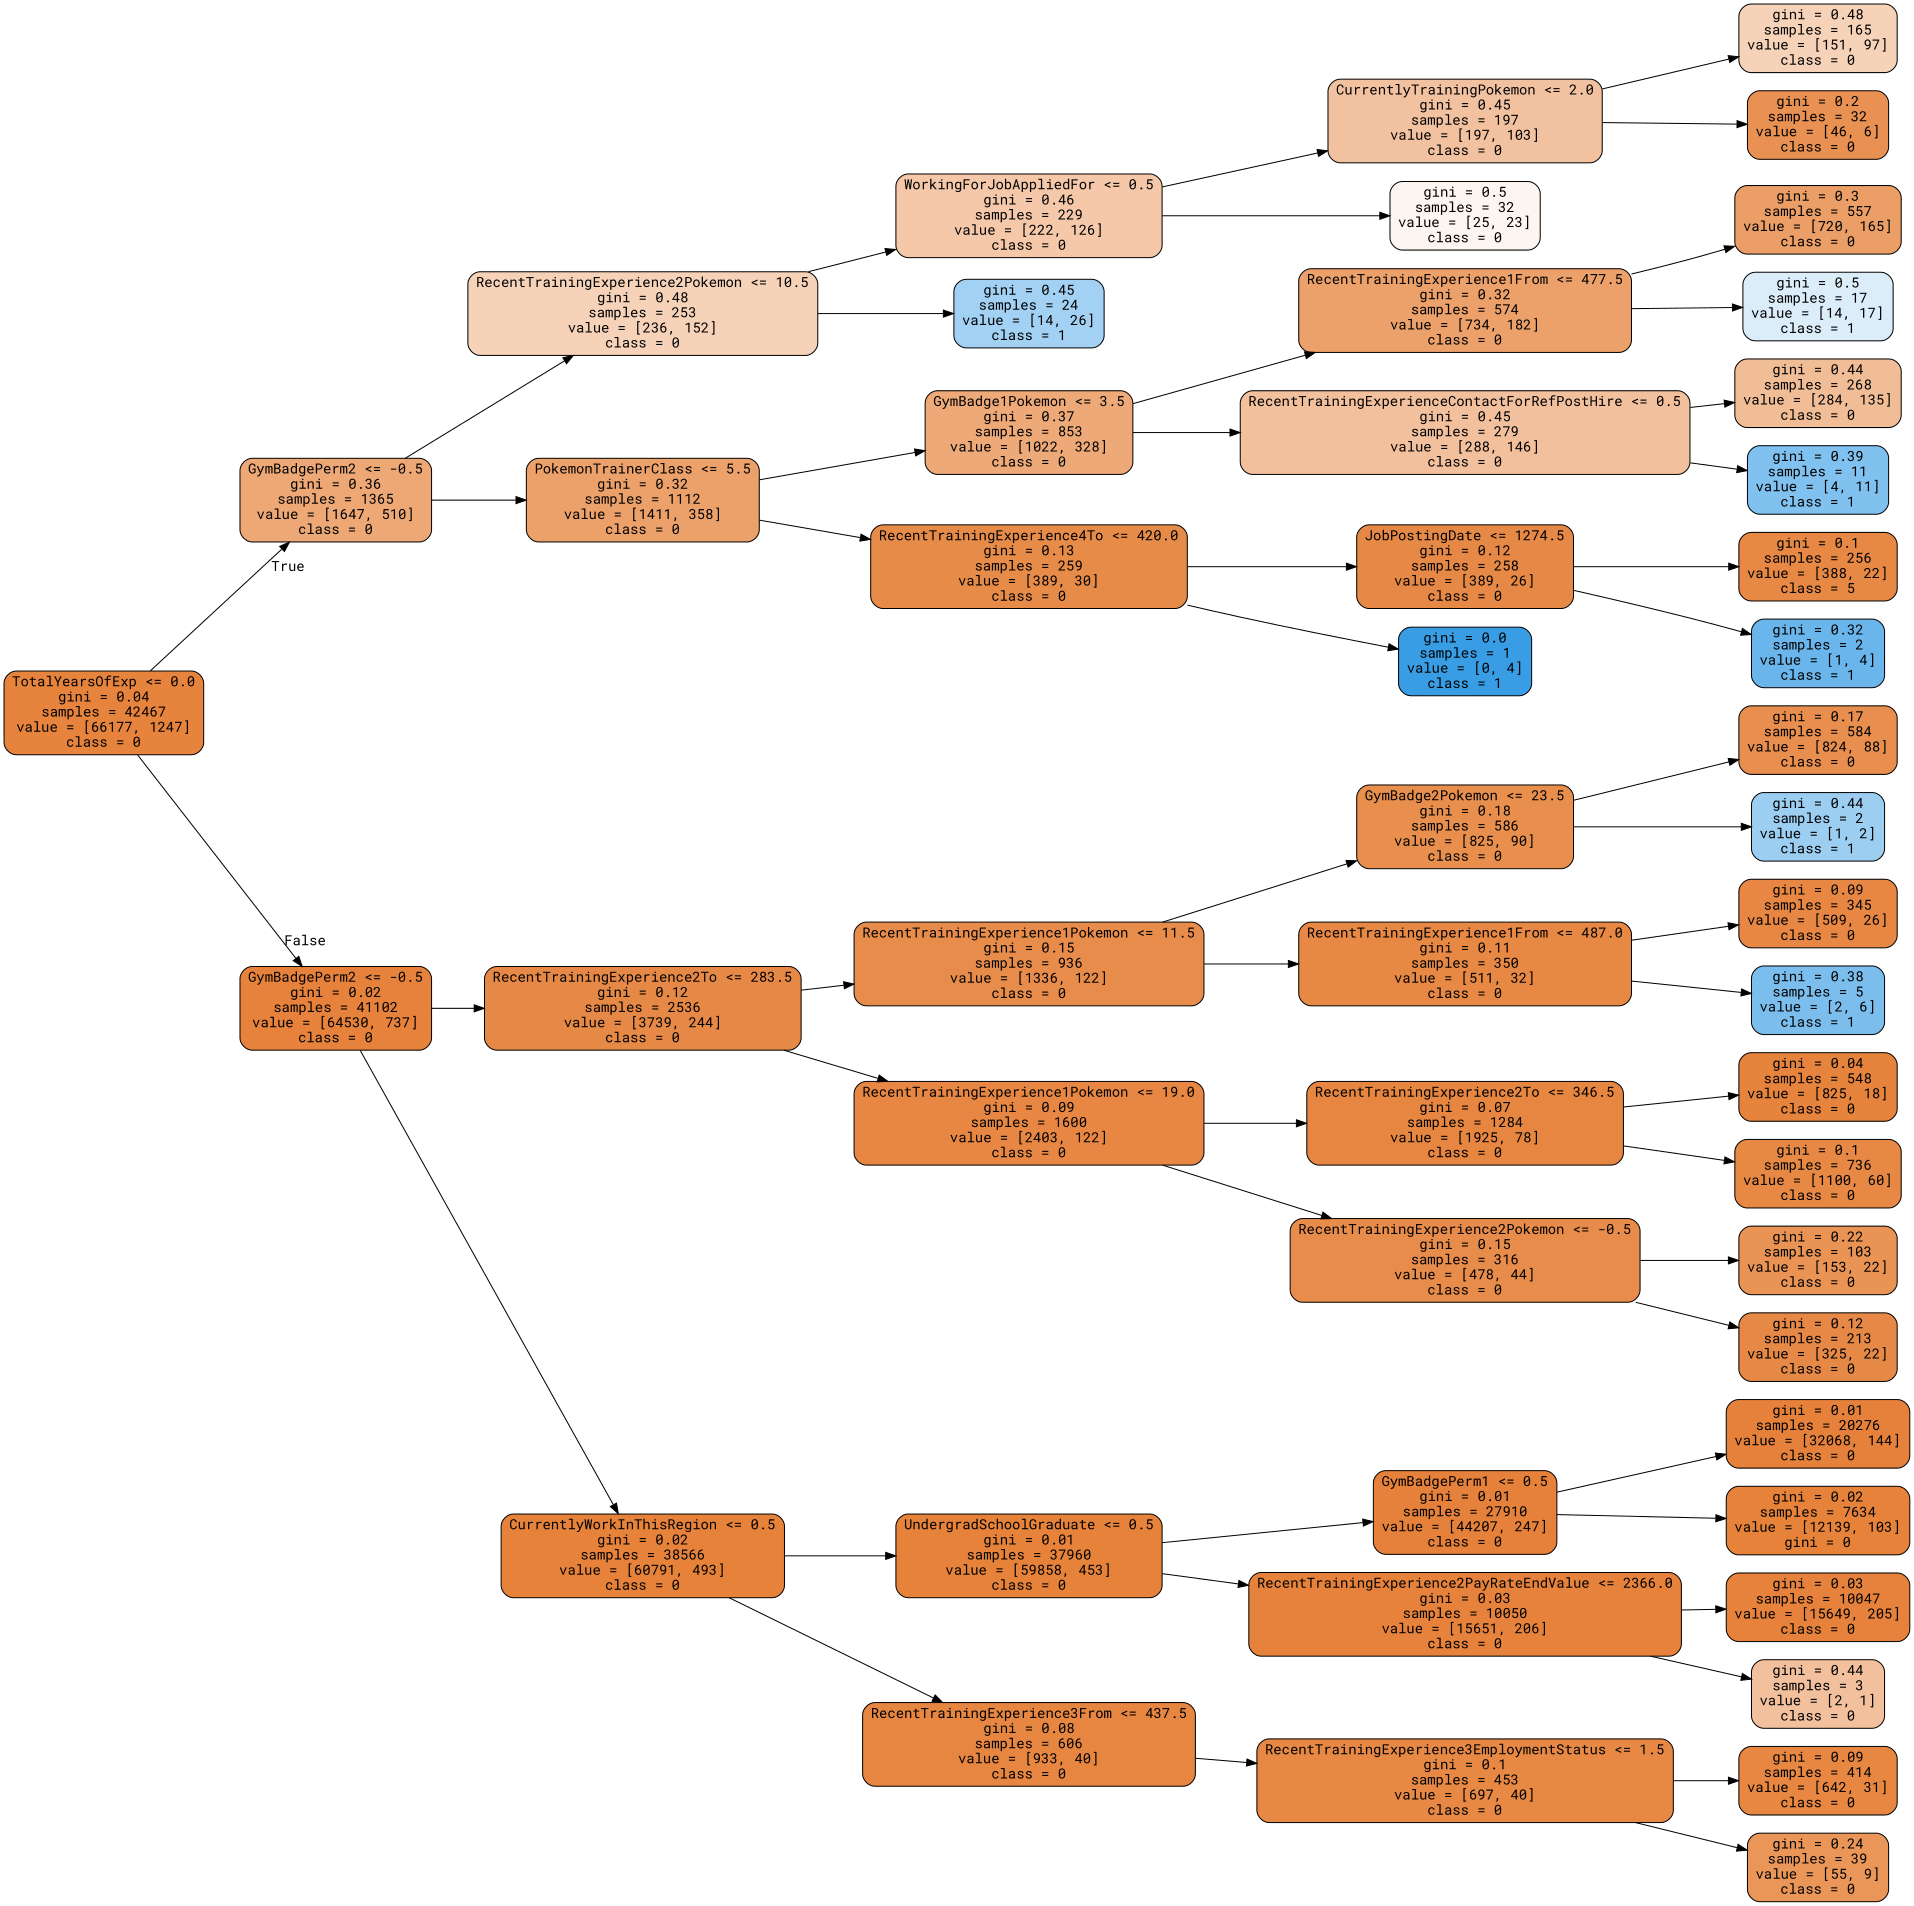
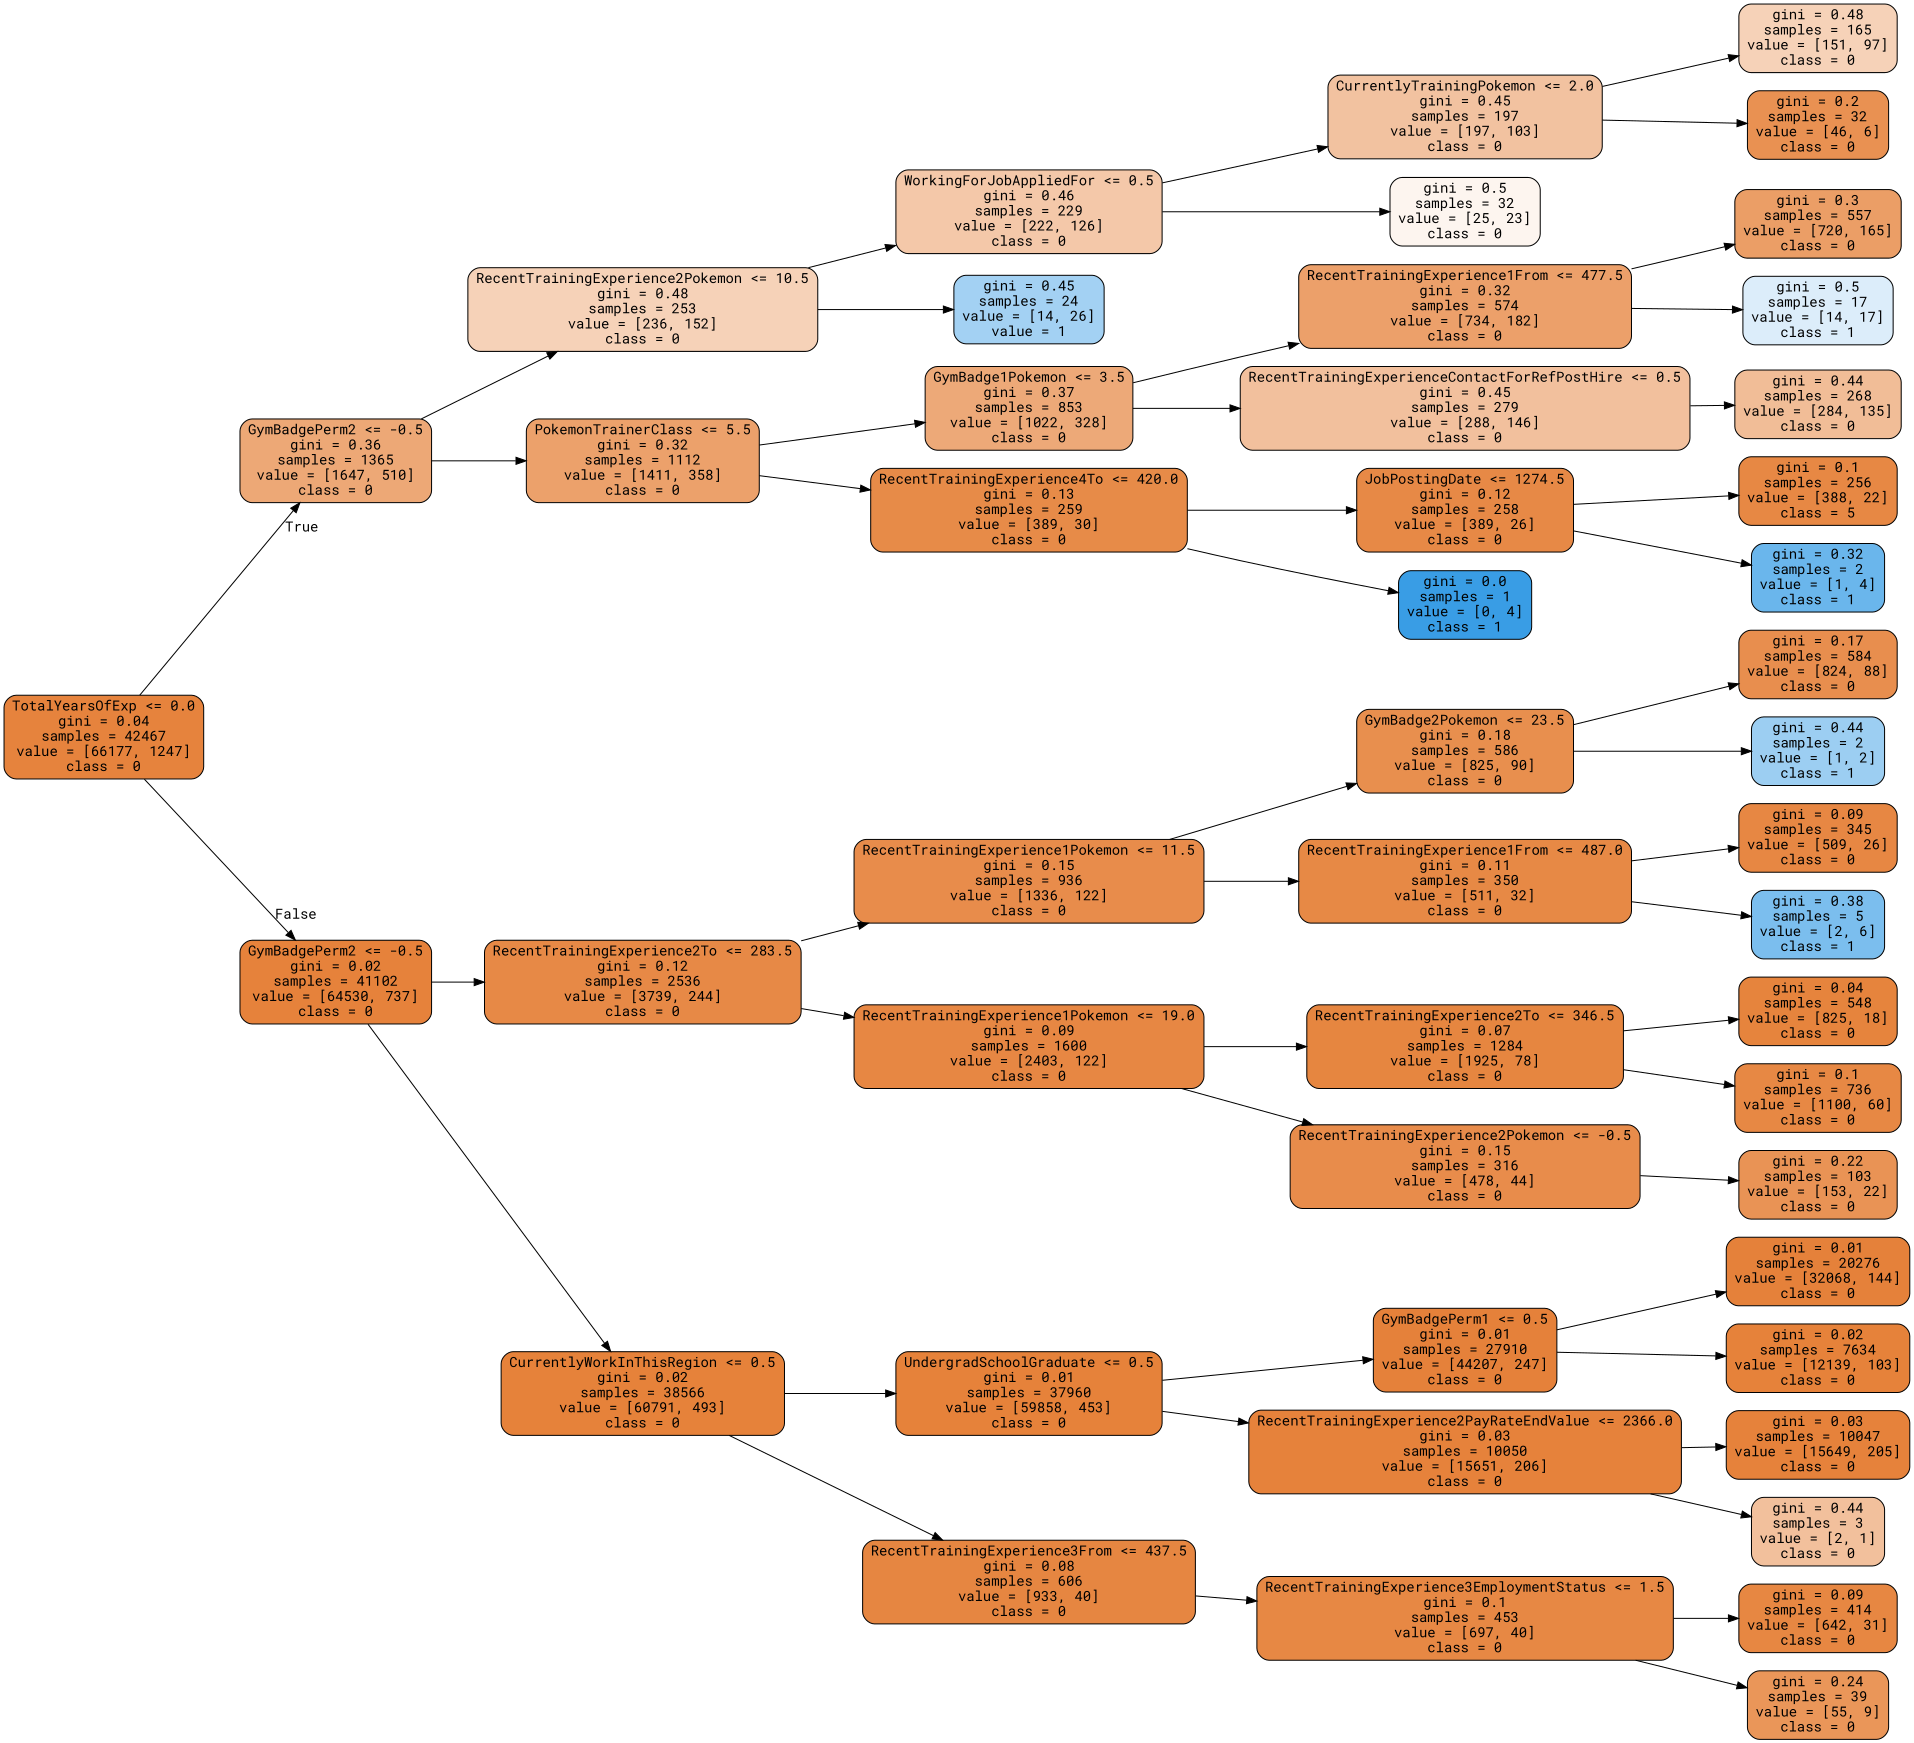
(1029, 314) -> (1029, 310)
(1818, 480) -> none
(1818, 1347) -> none
(1818, 1521) -> (1818, 1358)
